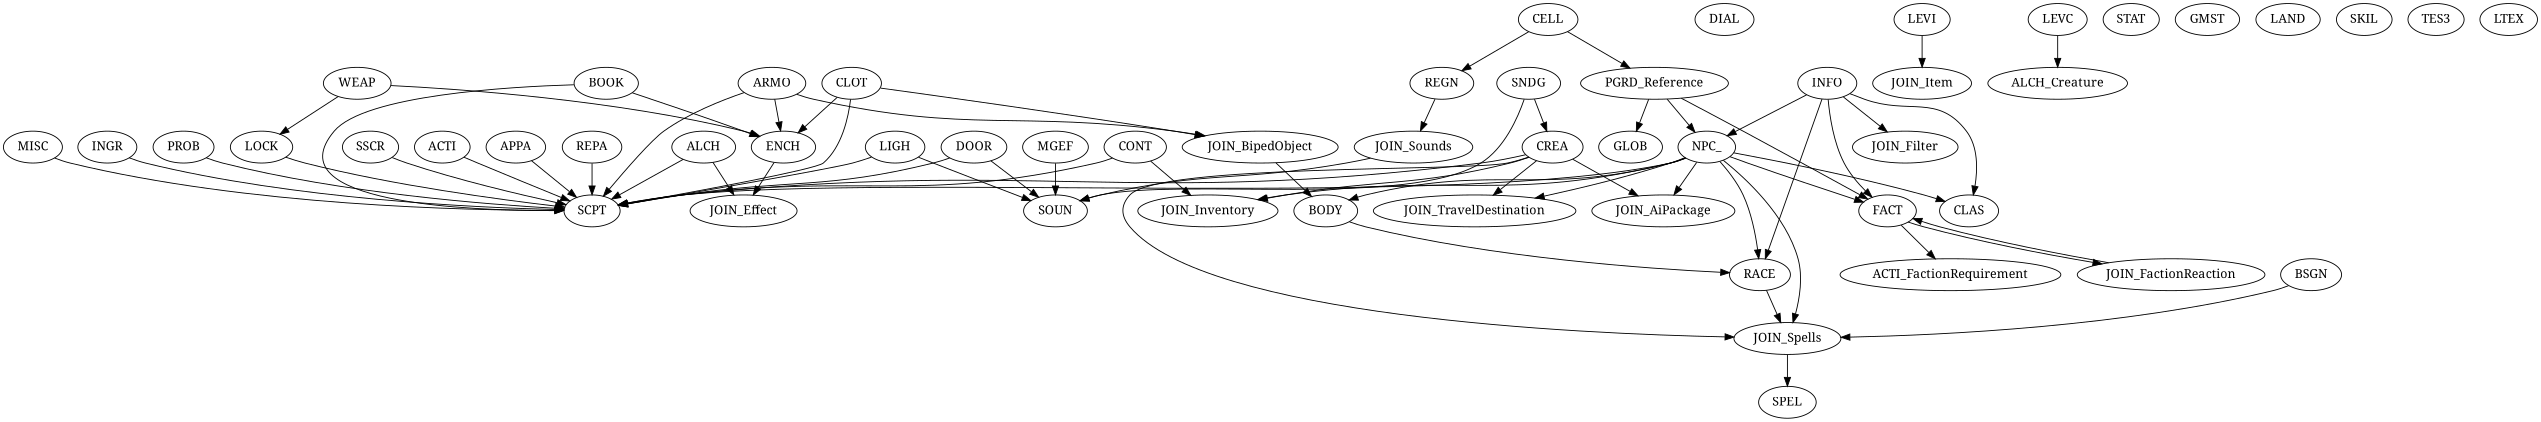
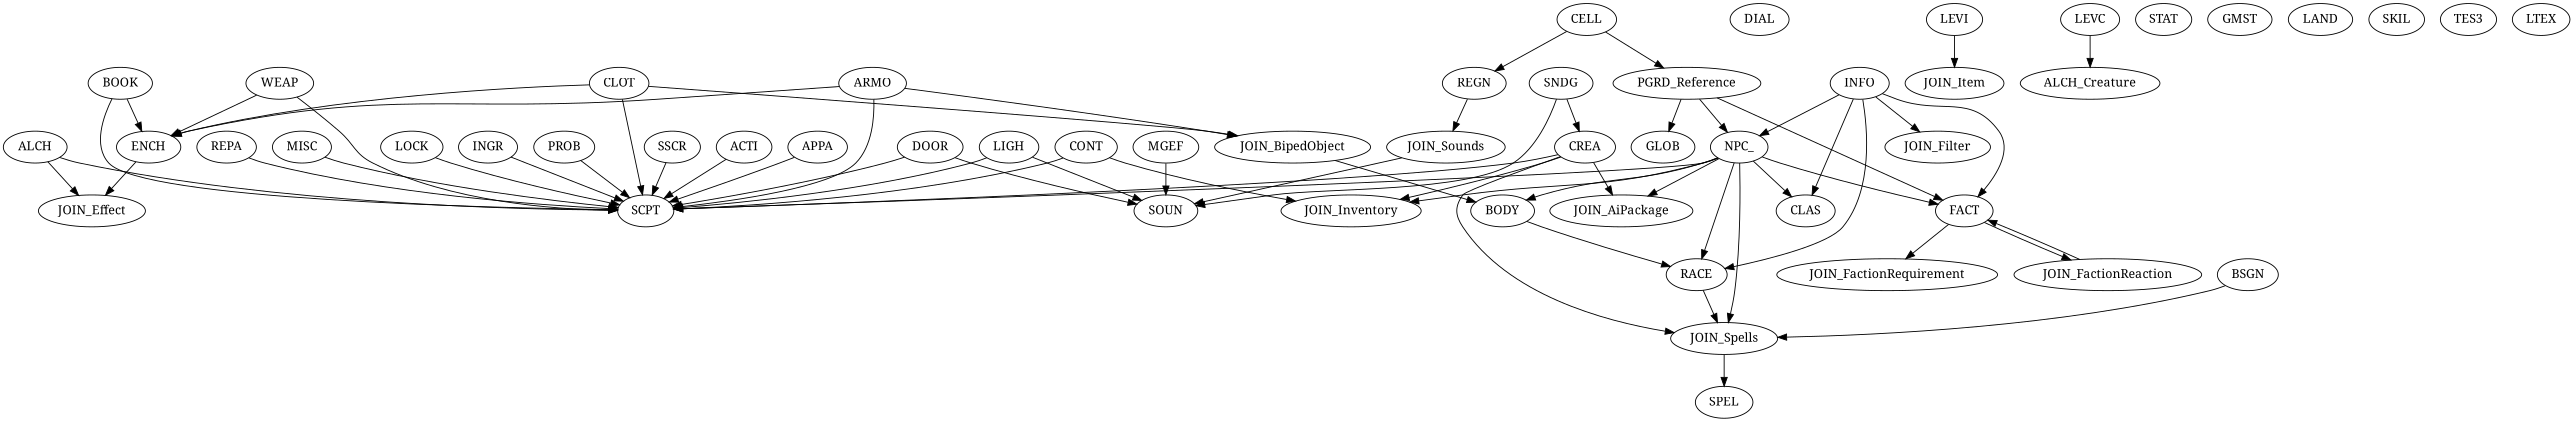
(313, 113) -> (375, 164)
(1475, 211) -> none
(1950, 275) -> (1887, 275)
